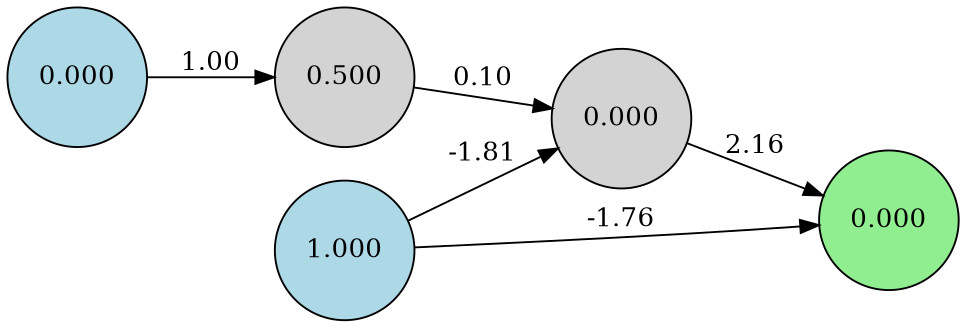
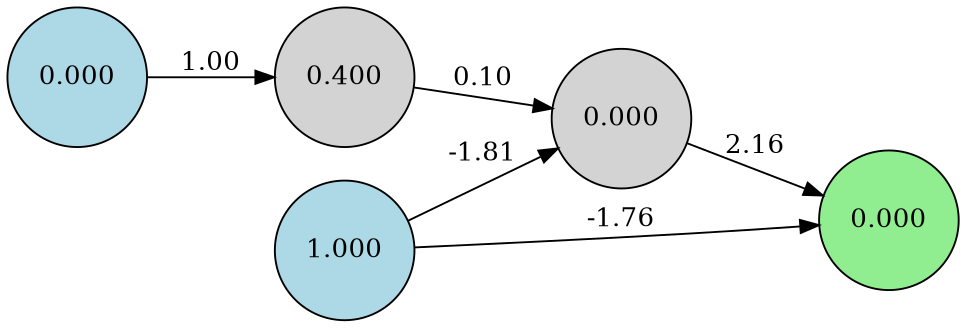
(345, 77) -> (345, 77)
